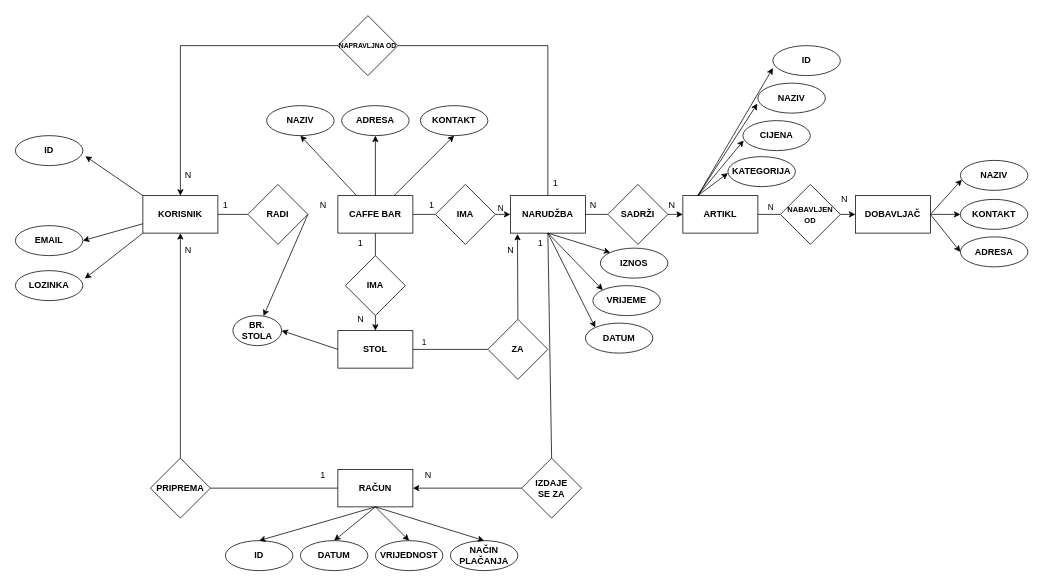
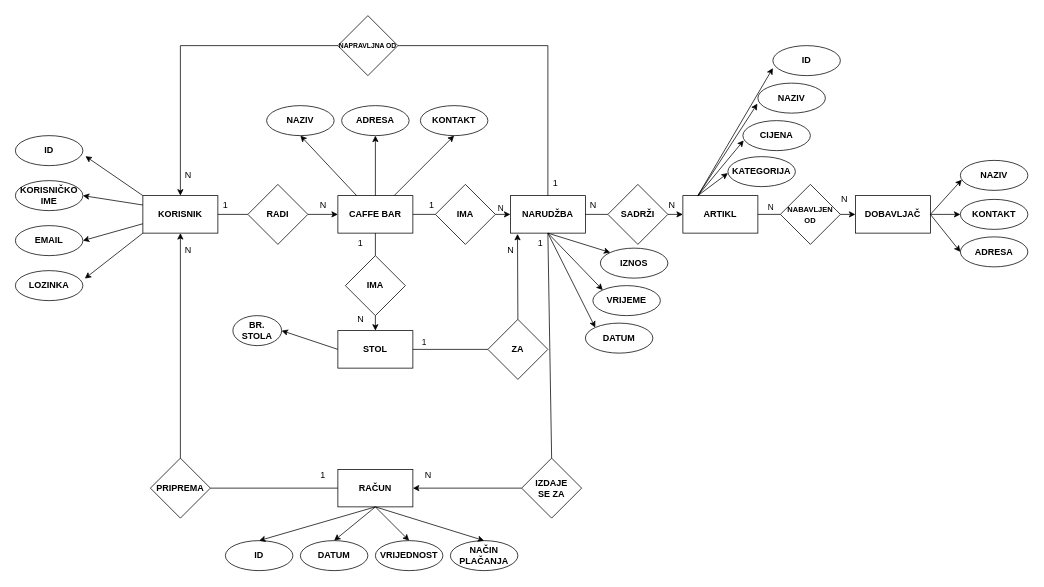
none -> (49, 195)
none -> (116, 201)
(287, 263) -> (320, 214)
